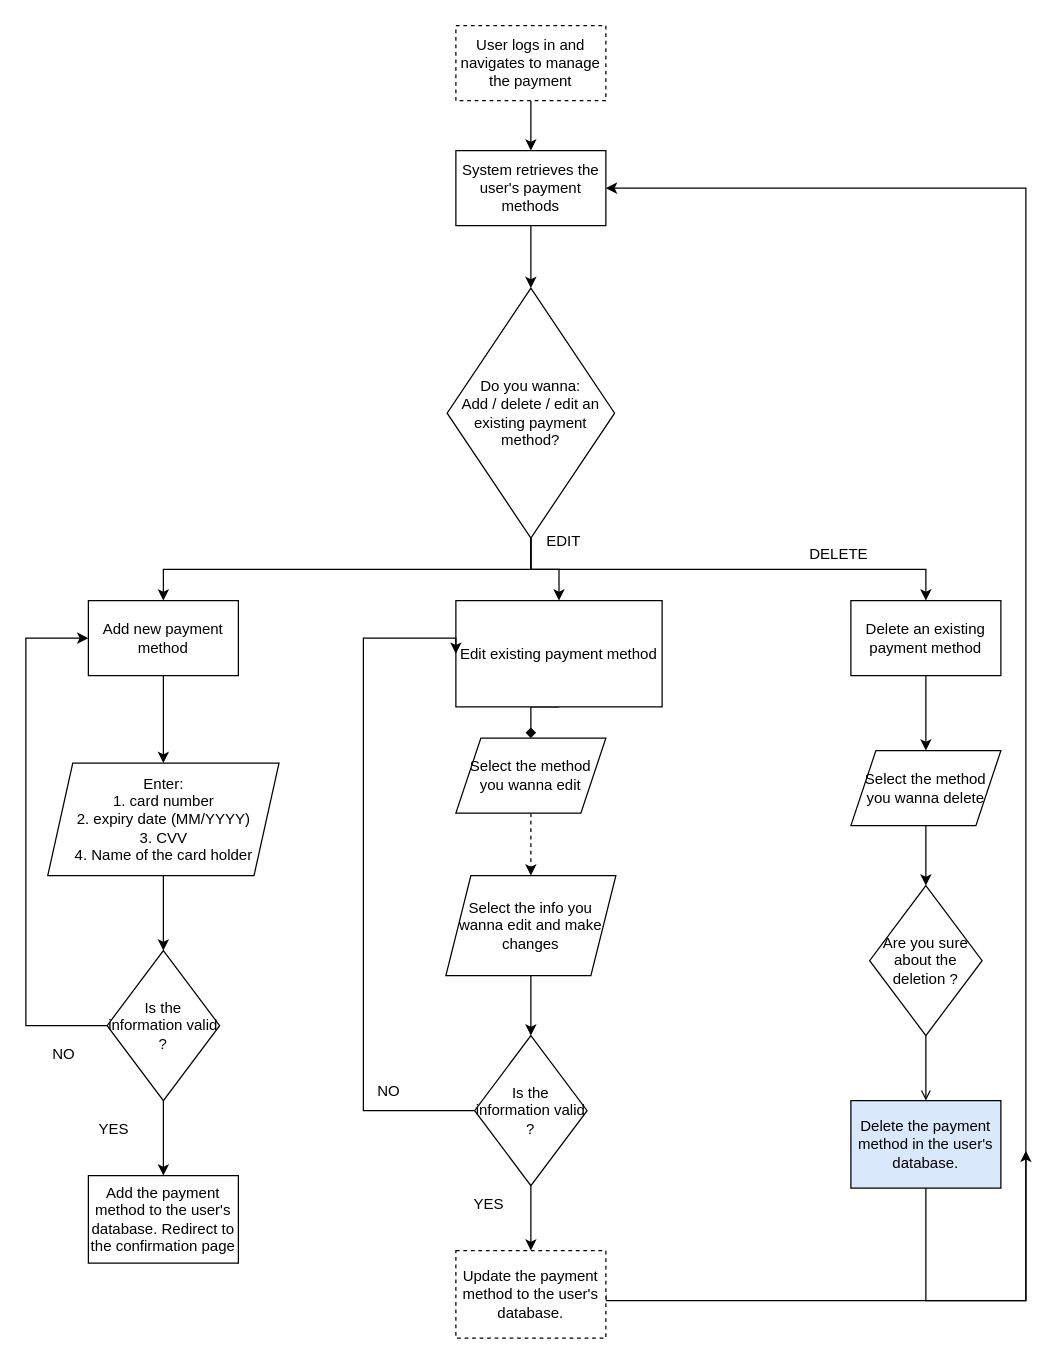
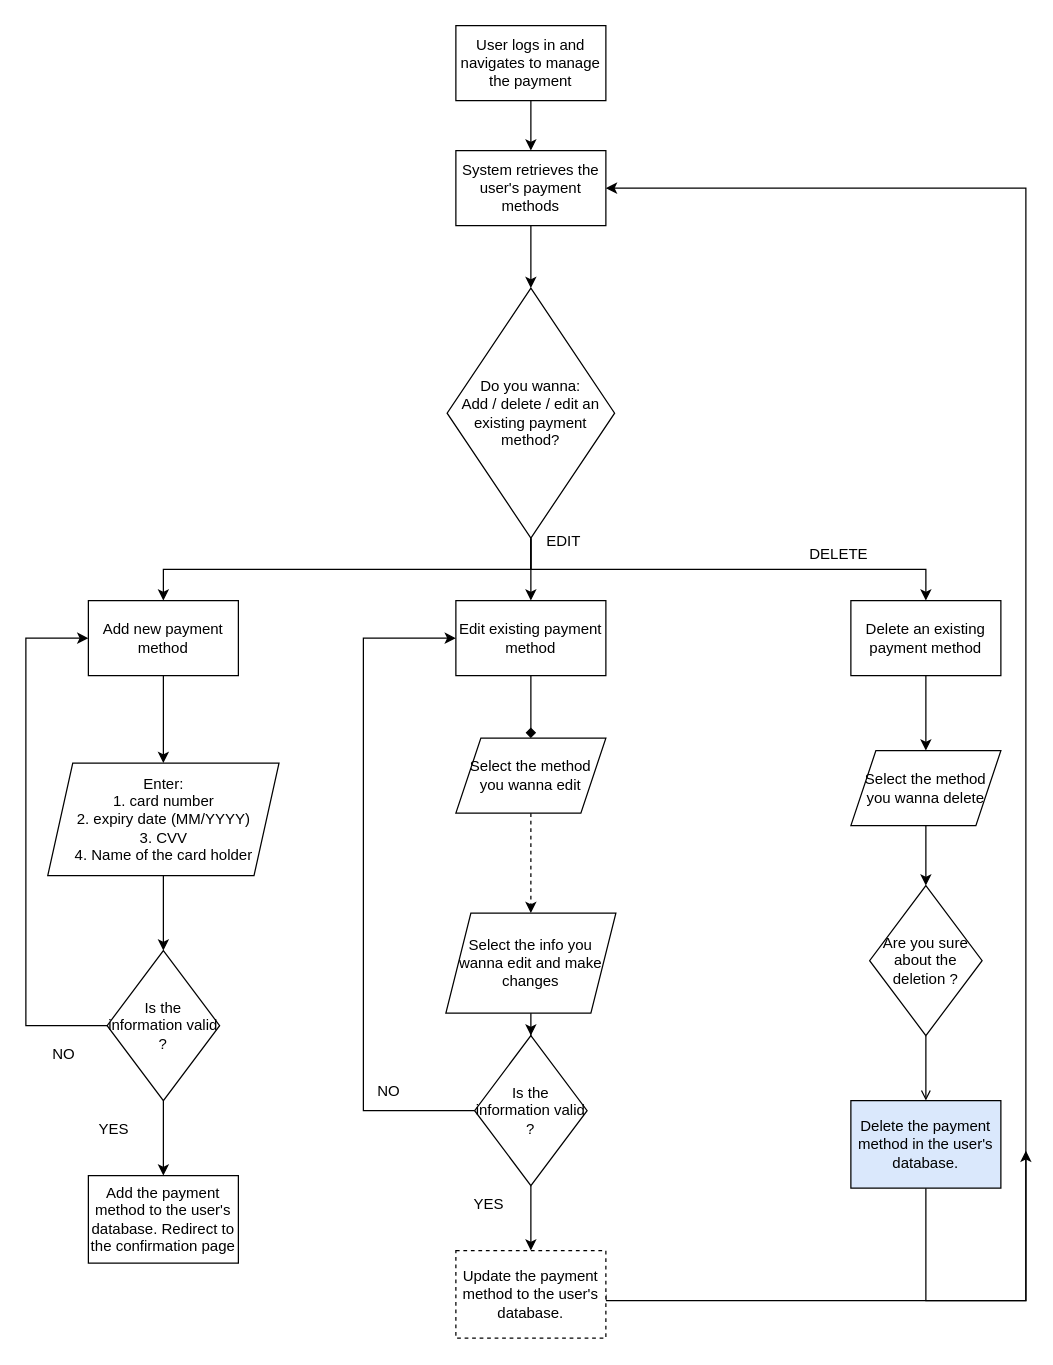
(531, 63) -> (531, 63)
(559, 654) -> (531, 638)
(531, 926) -> (531, 963)
